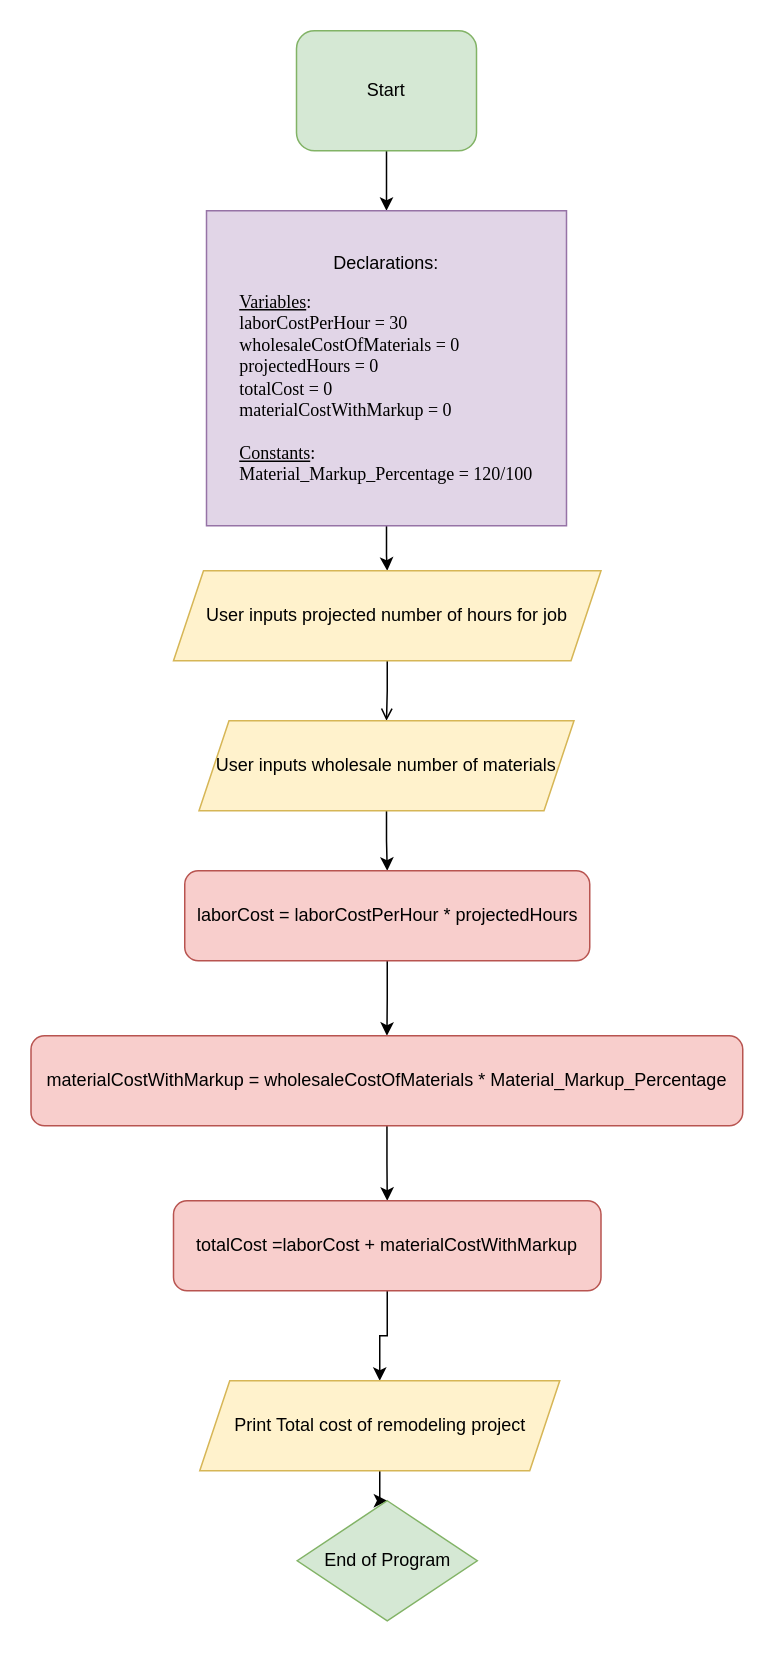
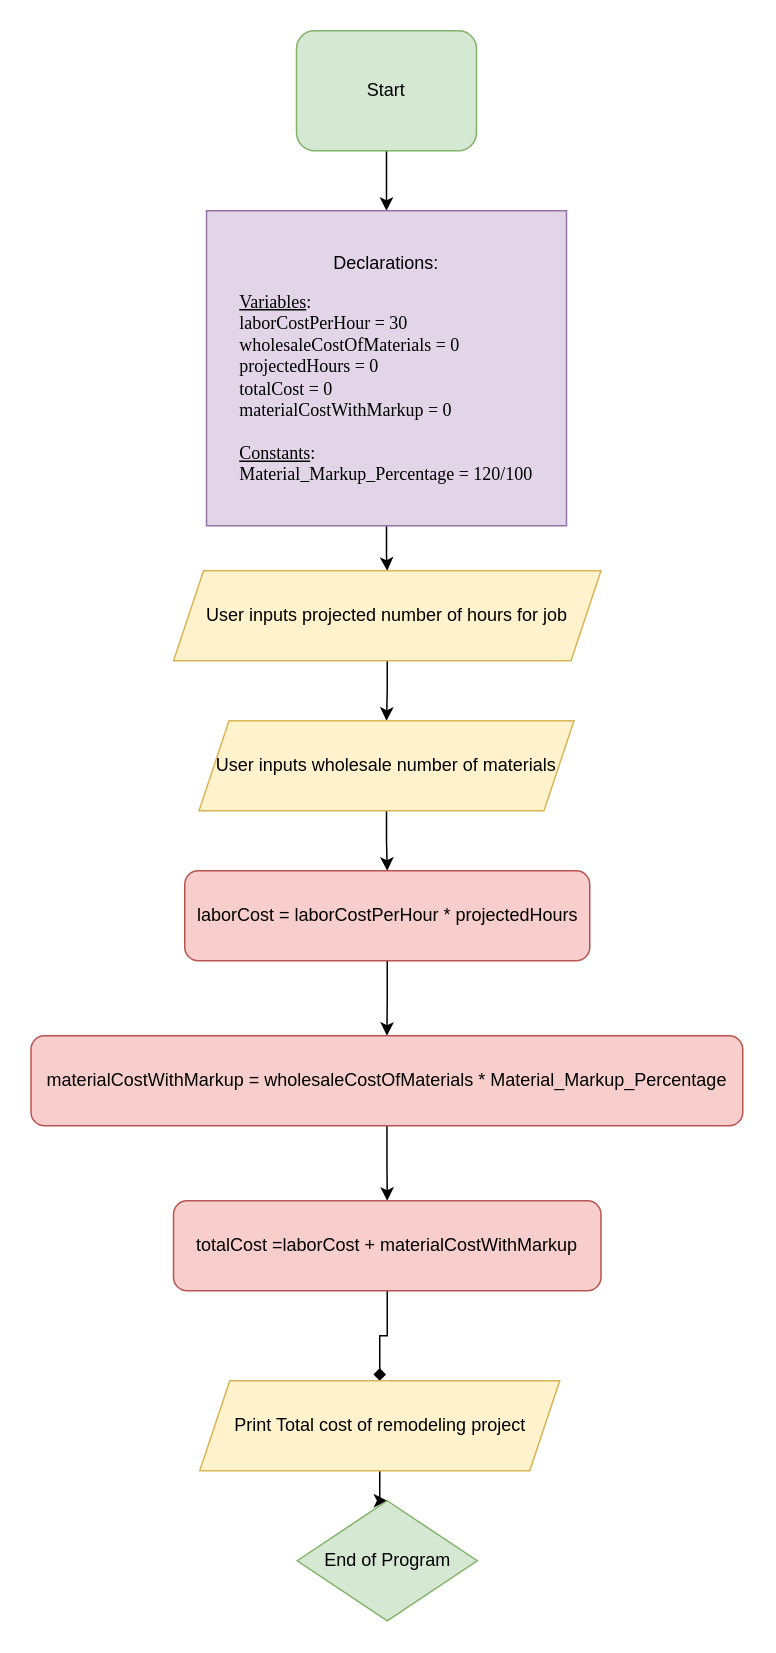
(386, 711) -> (387, 709)
(380, 1369) -> (380, 1368)
